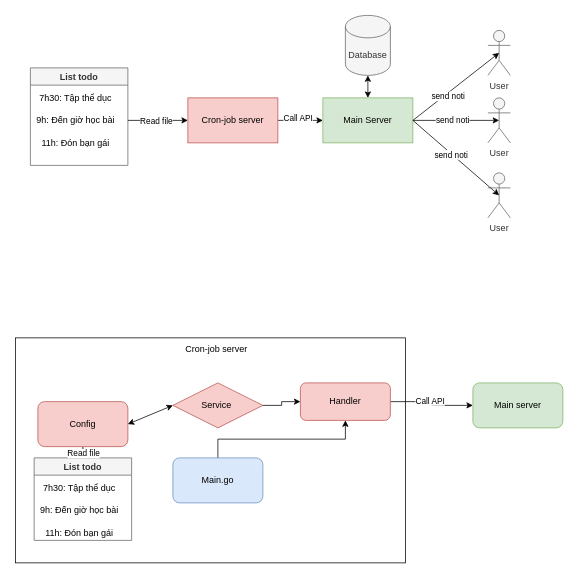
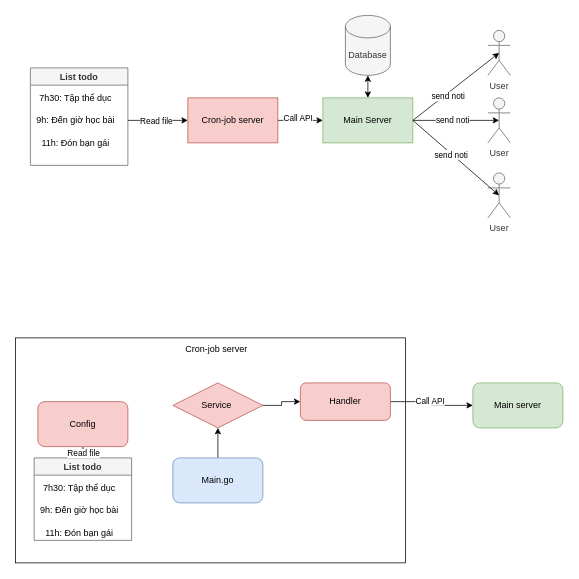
(150, 415) -> none
(345, 434) -> (218, 434)
